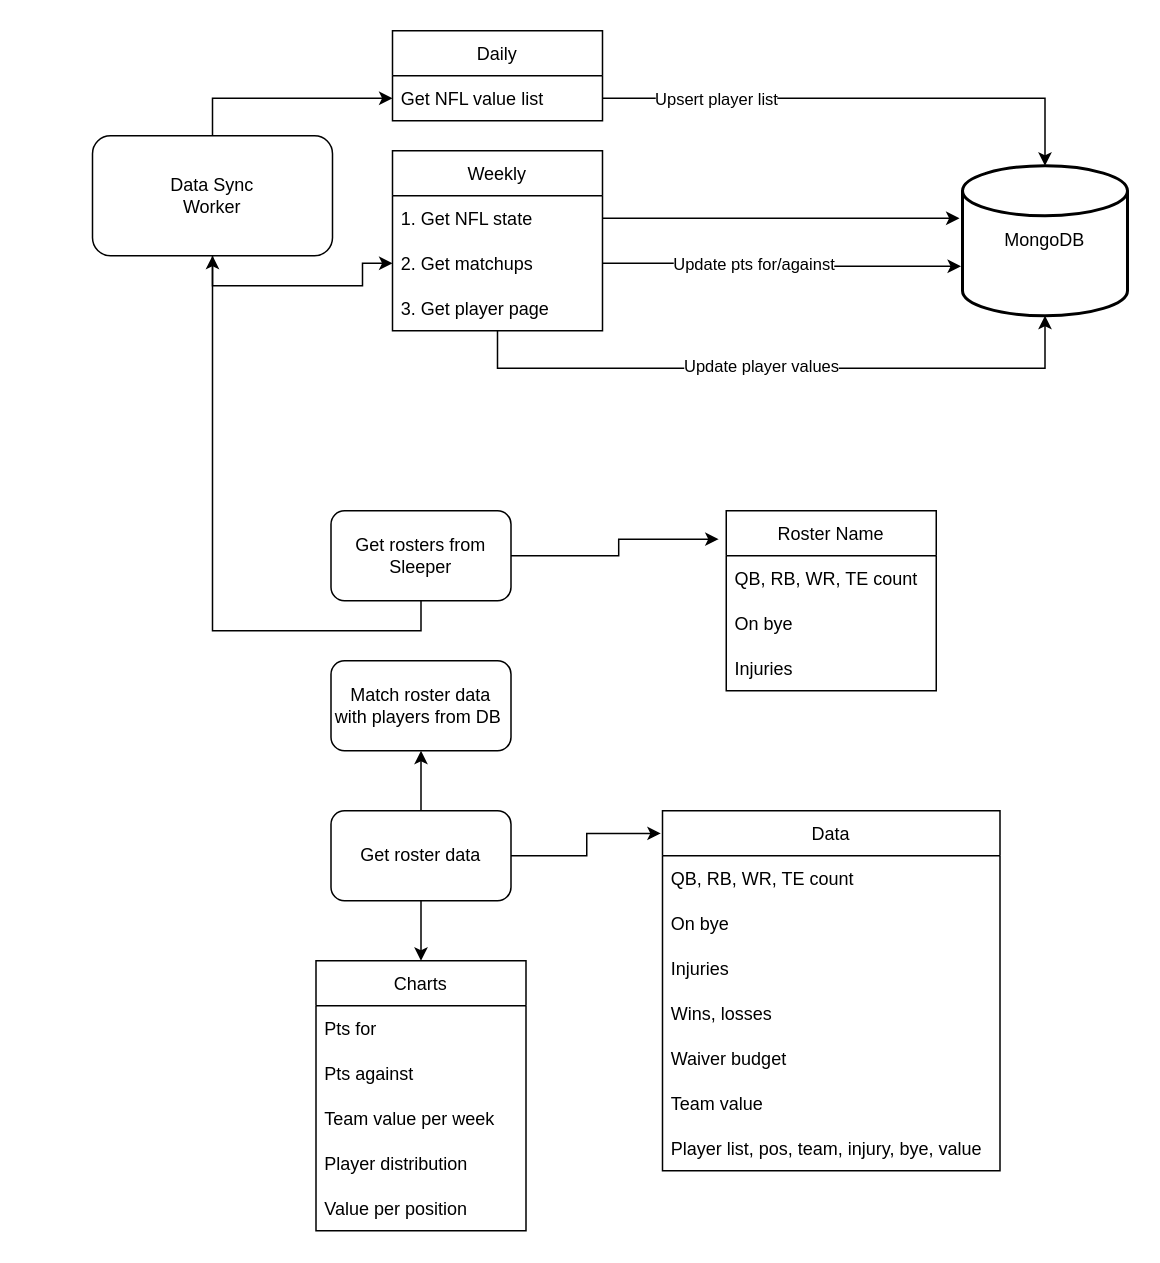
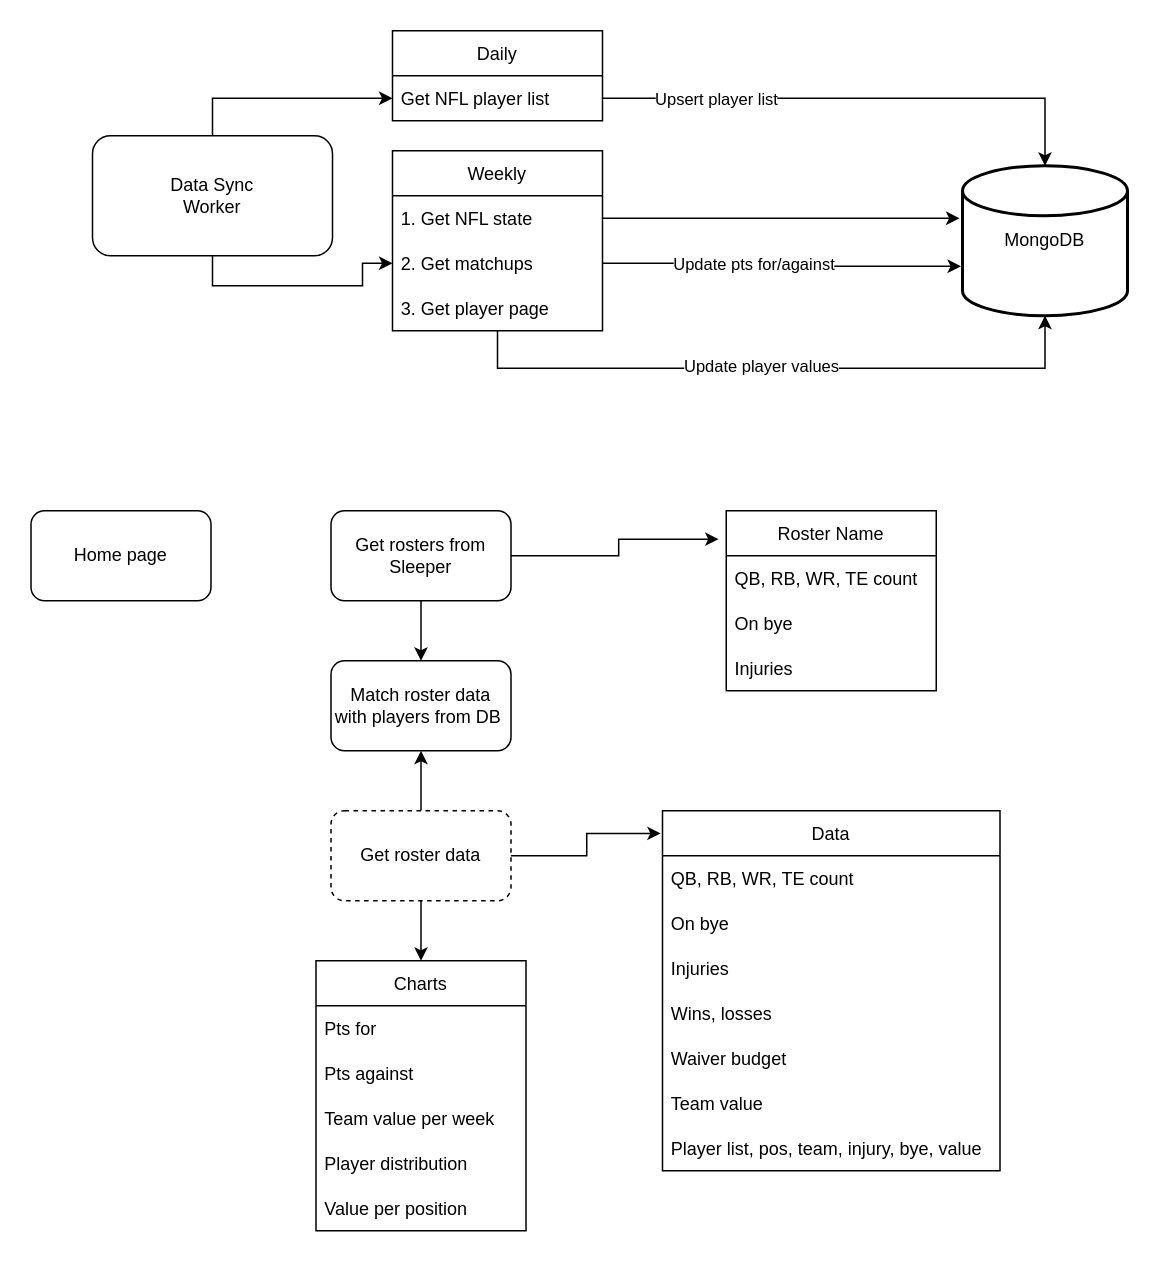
(477, 99) -> (482, 99)
none -> (121, 556)
(212, 566) -> (421, 639)
(421, 856) -> (421, 856)
